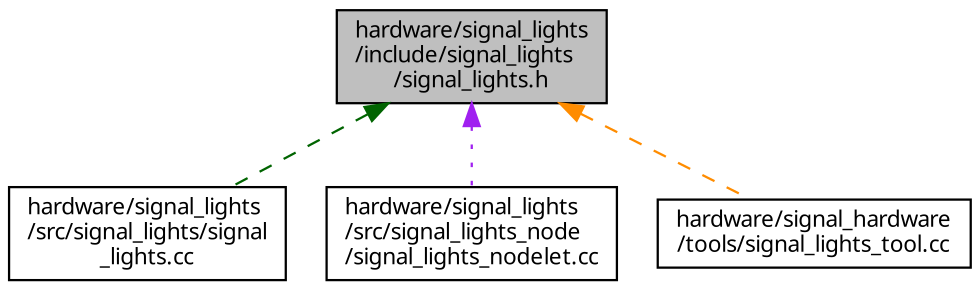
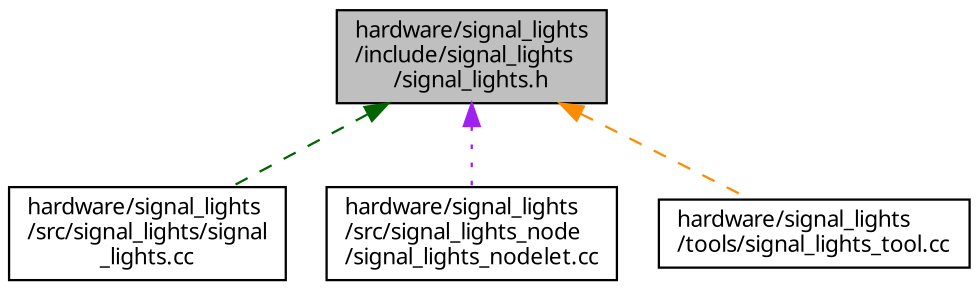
(814, 234) -> (814, 234)
